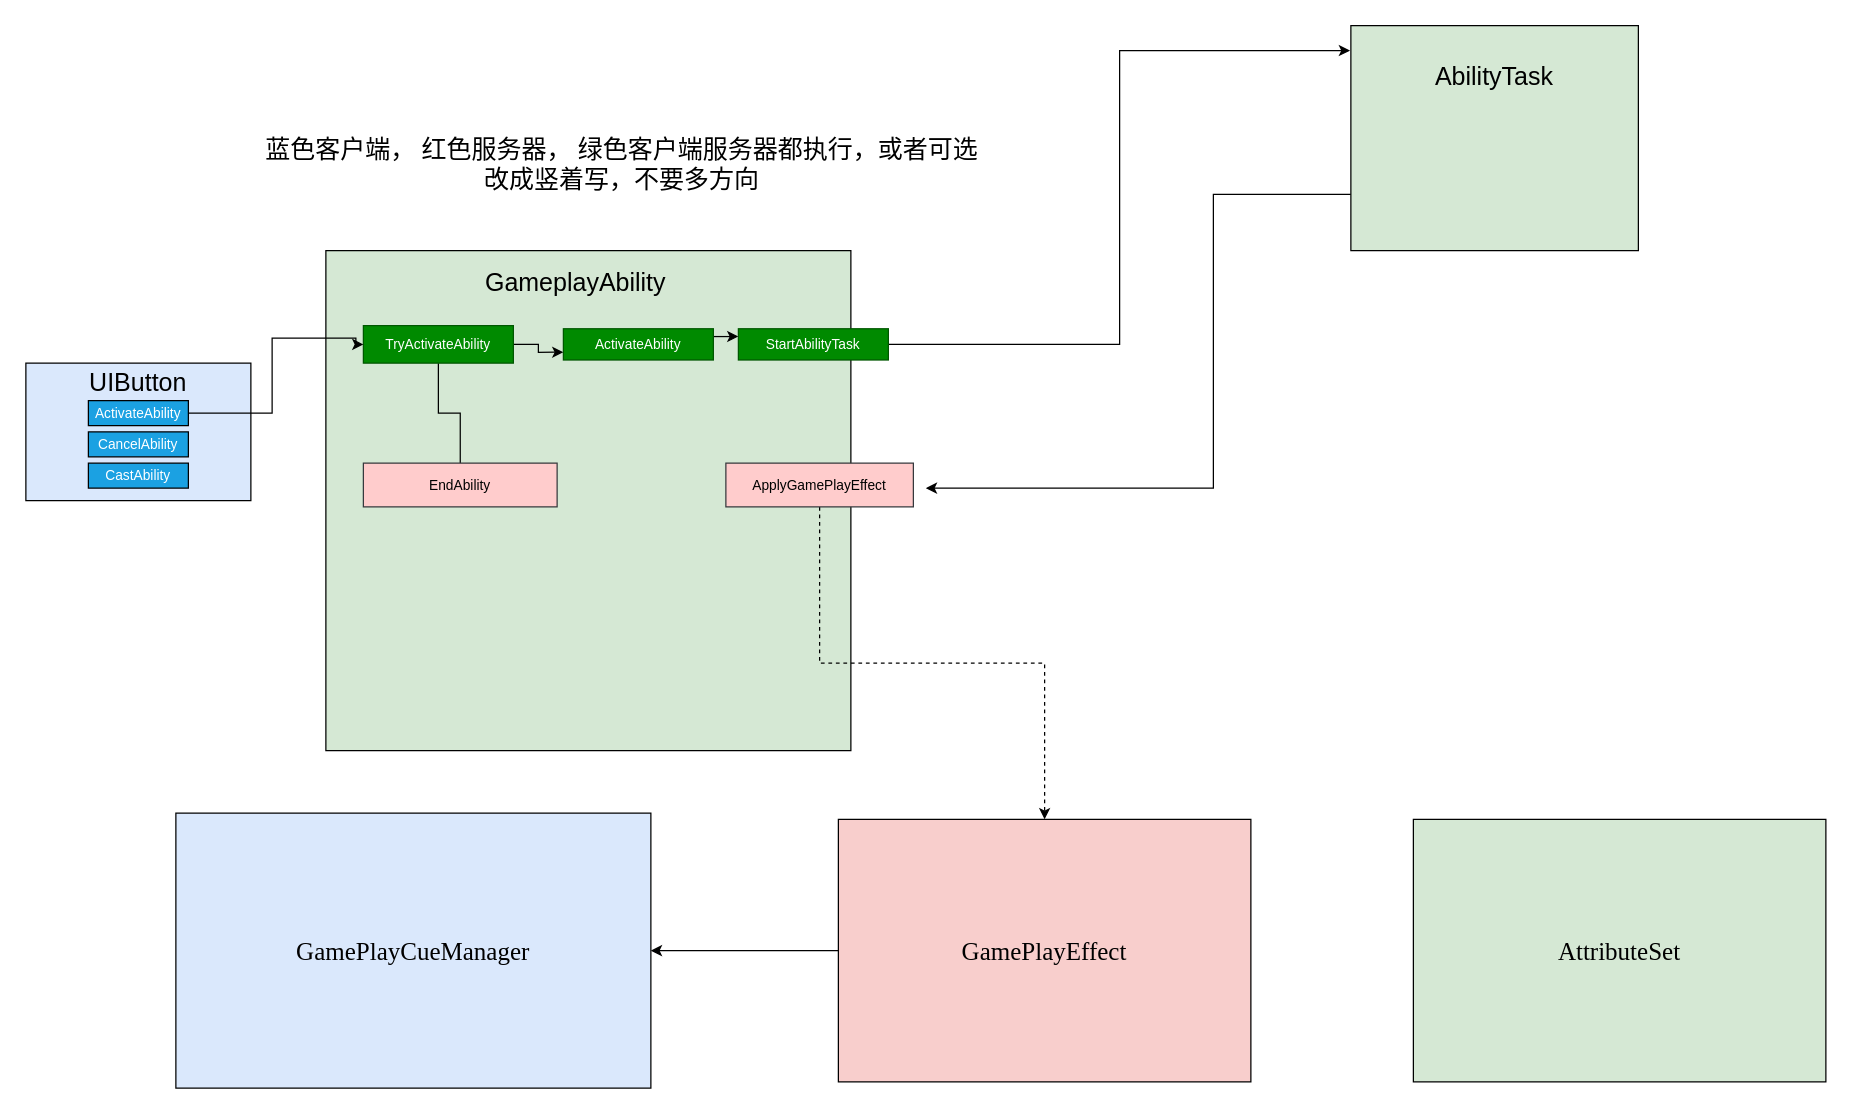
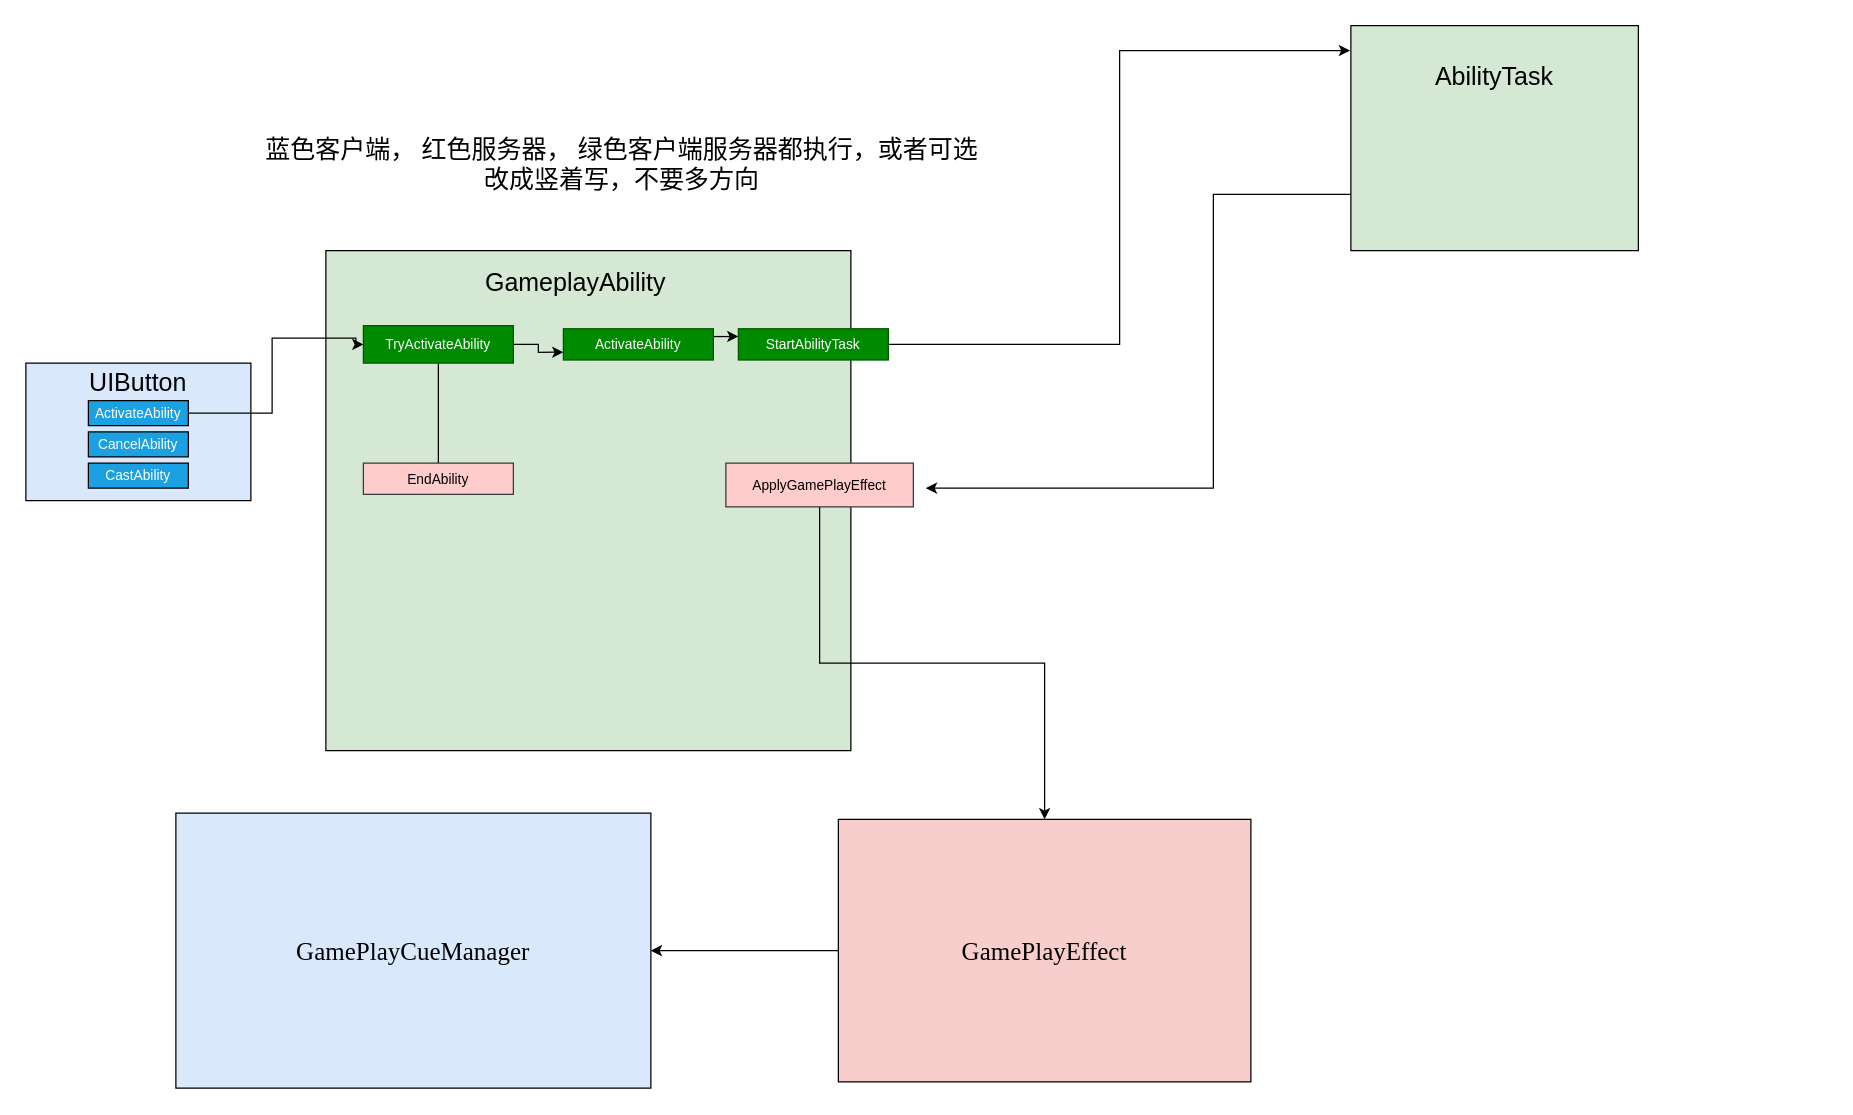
(460, 485) -> (438, 479)
(927, 663) -> (927, 663)
(1619, 951) -> none
